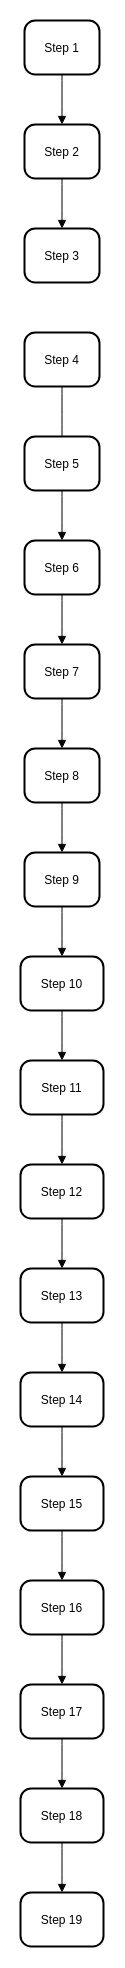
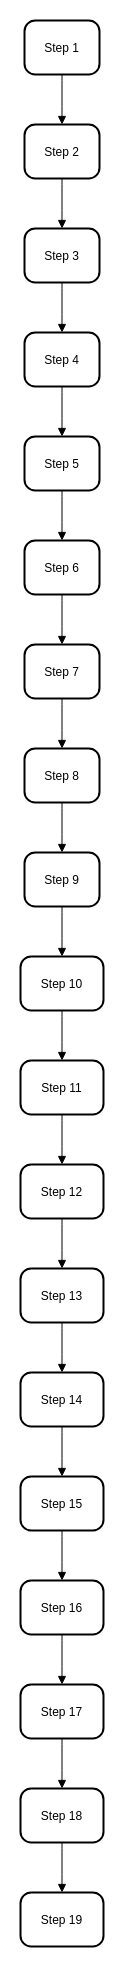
none -> (62, 304)
(62, 430) -> (62, 427)
